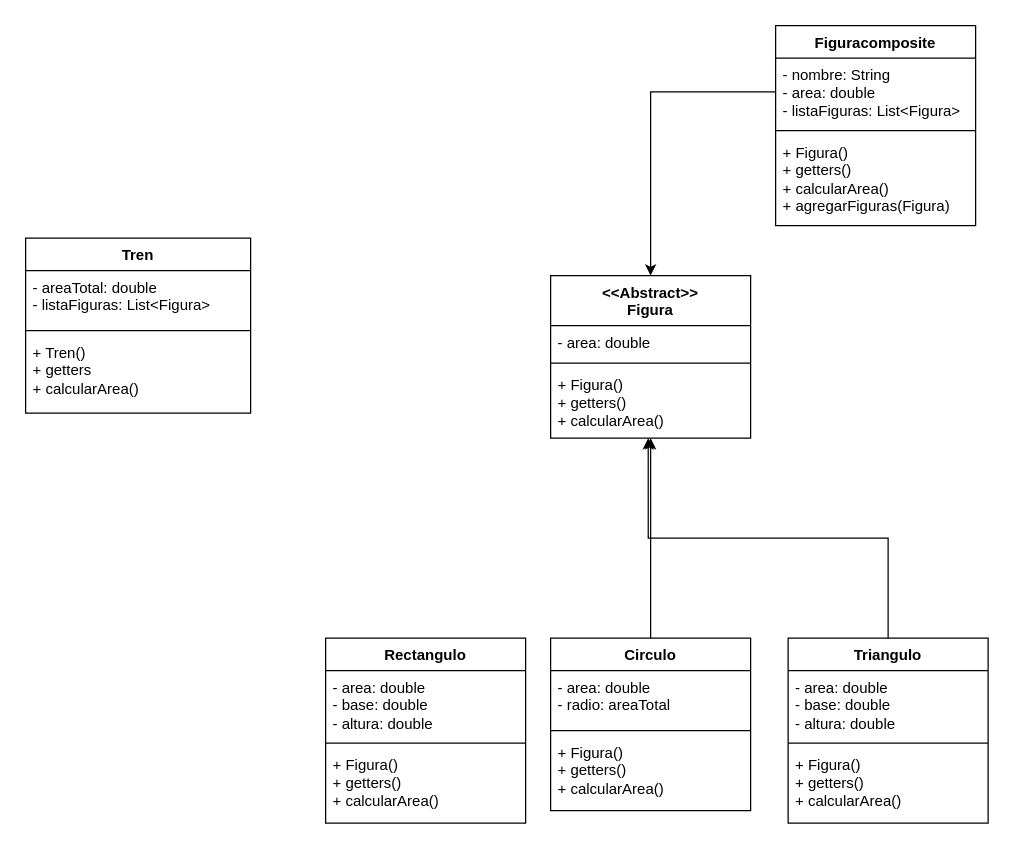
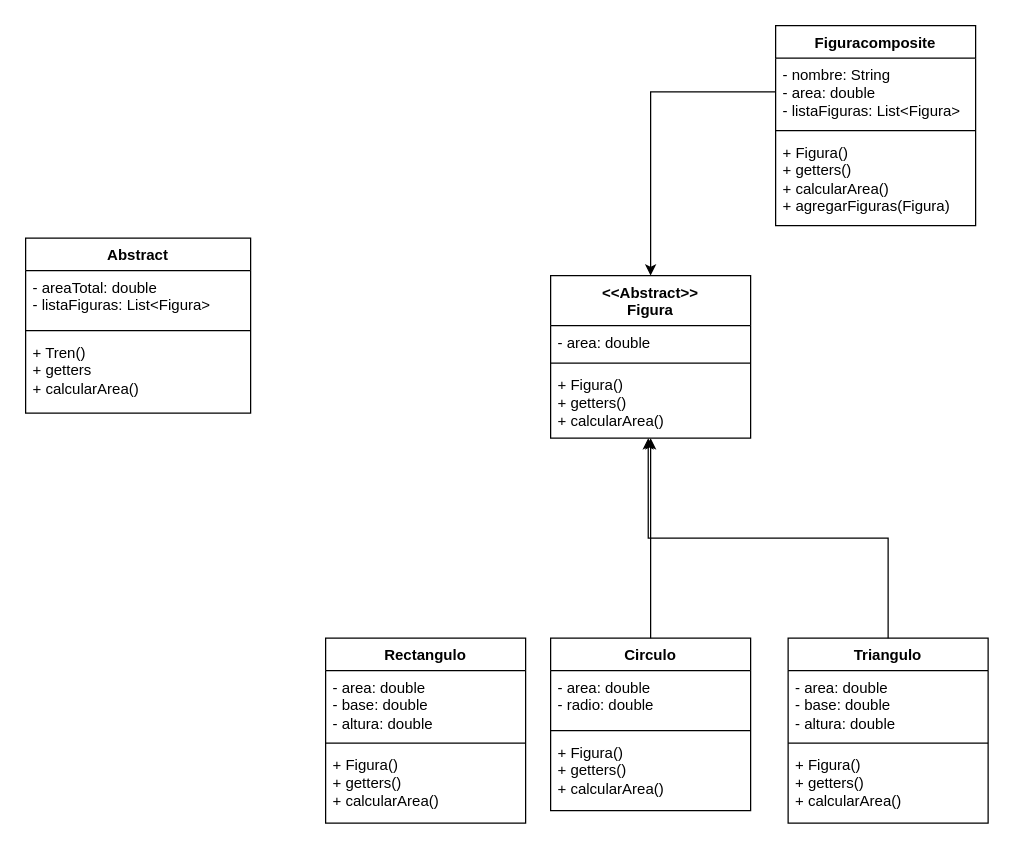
(138, 256) -> (138, 256)
(624, 697) -> (611, 697)
